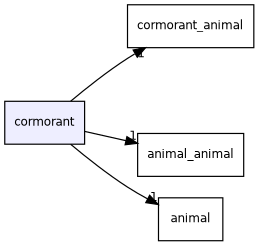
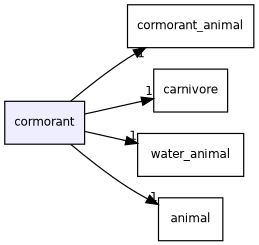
none -> (191, 91)
(191, 155) -> (191, 155)
